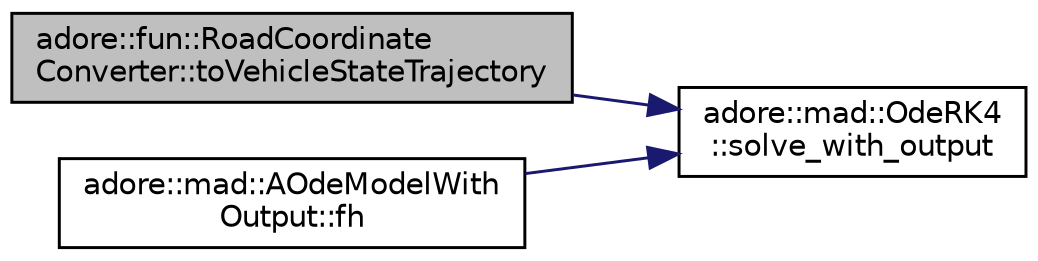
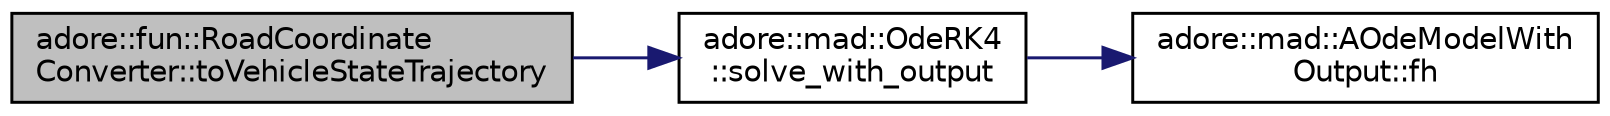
(587, 166) -> (1065, 58)
